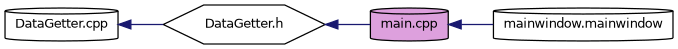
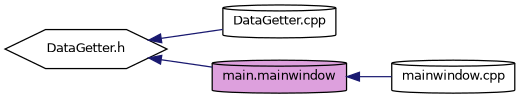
(147, 25) -> (192, 34)
(409, 25) -> (279, 77)
(583, 25) -> (453, 77)
